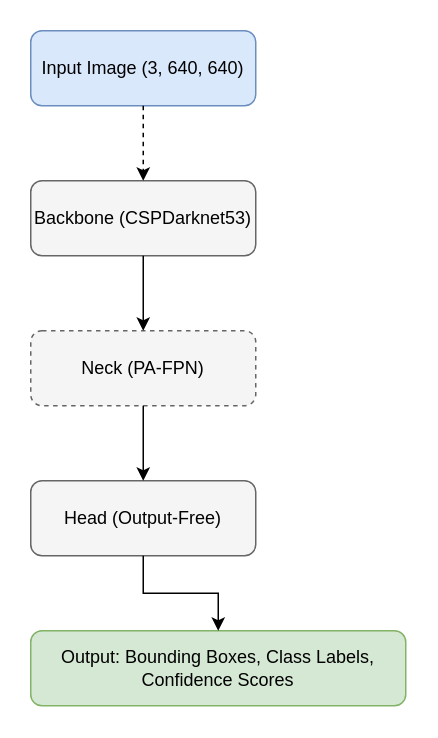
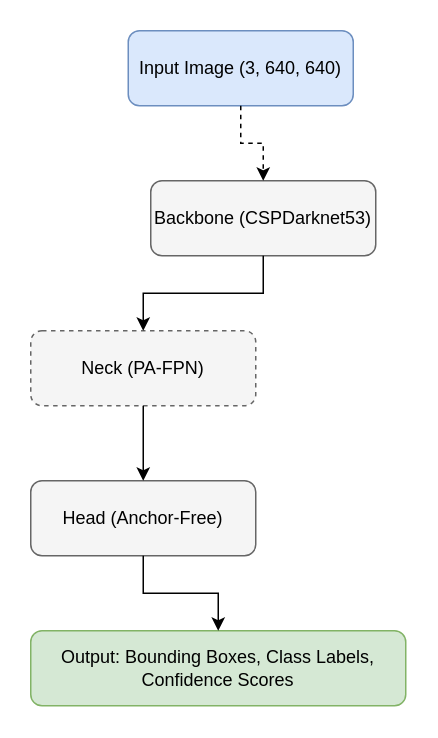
(143, 68) -> (241, 68)
(143, 218) -> (263, 218)
(143, 518) -> (143, 518)
